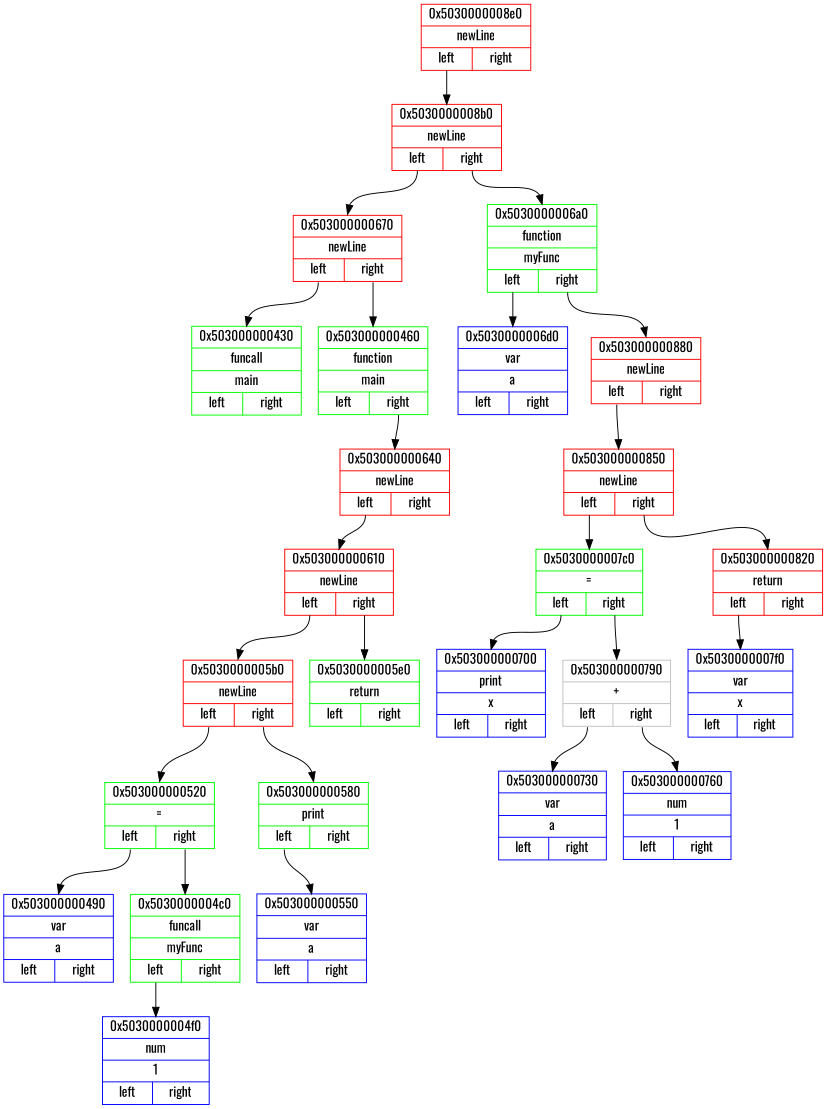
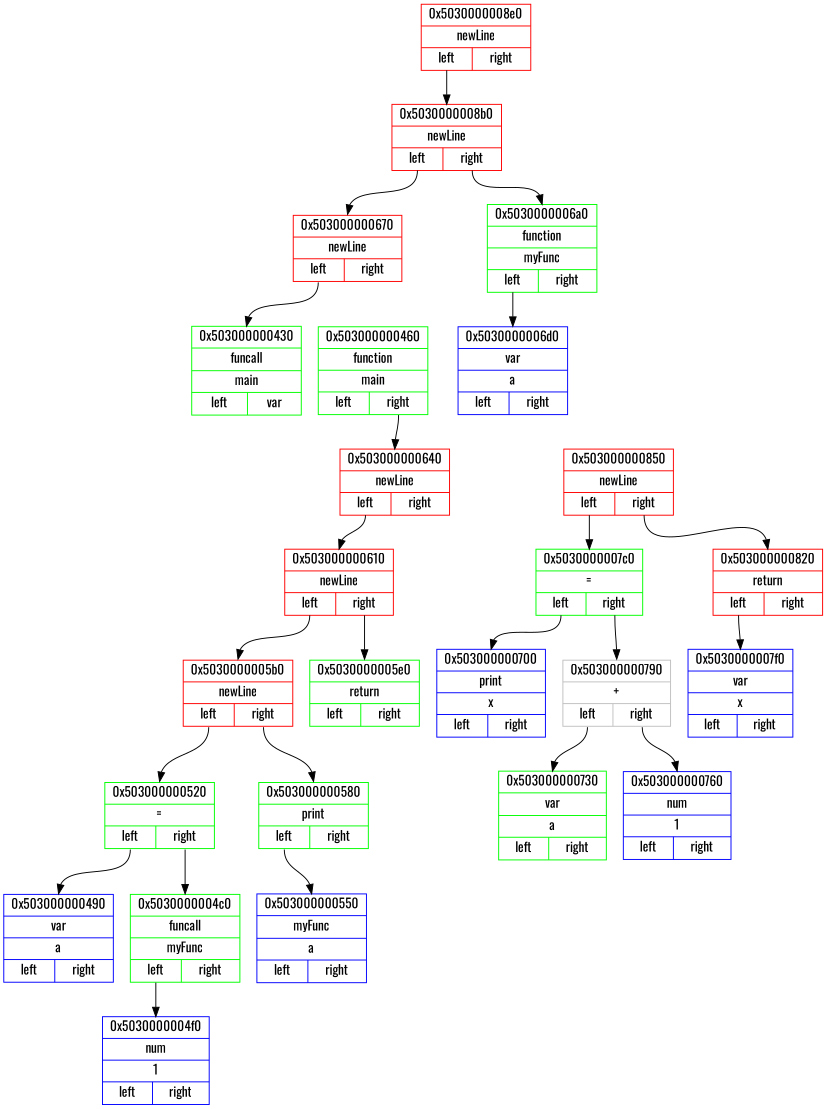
(373, 300) -> none
(646, 371) -> none
(272, 403) -> (274, 403)
(552, 816) -> (552, 816)
(312, 926) -> (312, 926)
